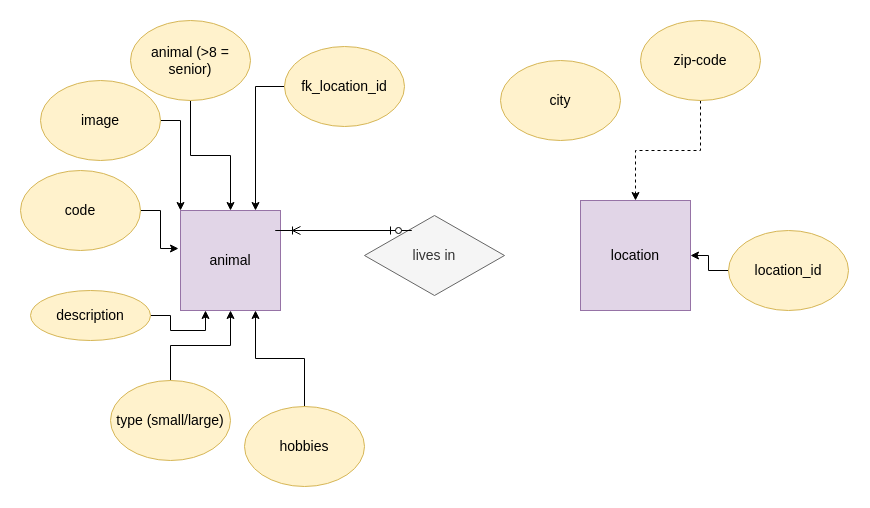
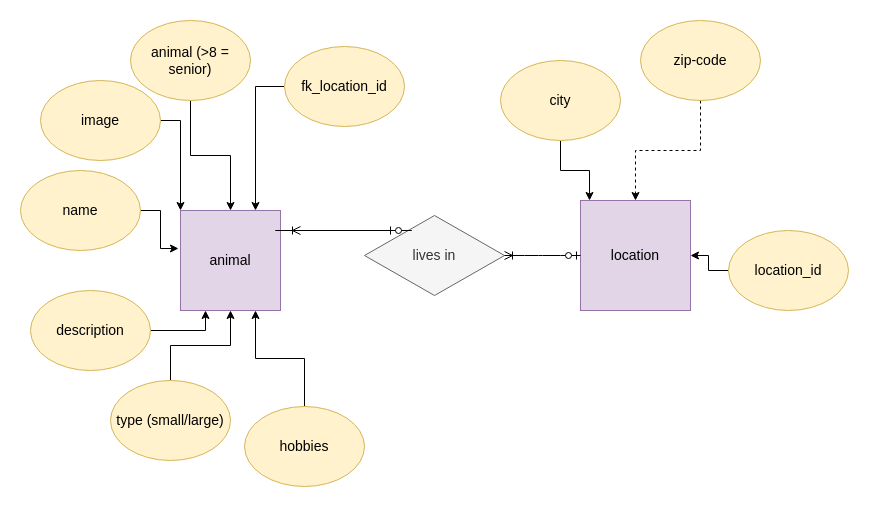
none -> (572, 171)
(81, 211) -> (81, 211)
none -> (541, 256)
(91, 316) -> (91, 331)
